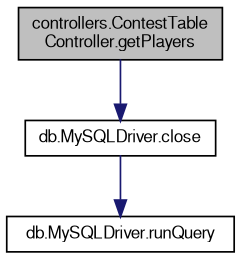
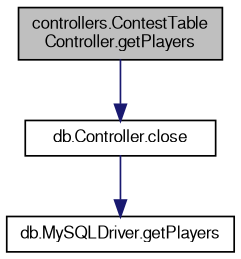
(120, 138) -> (120, 138)
(120, 234) -> (120, 234)
